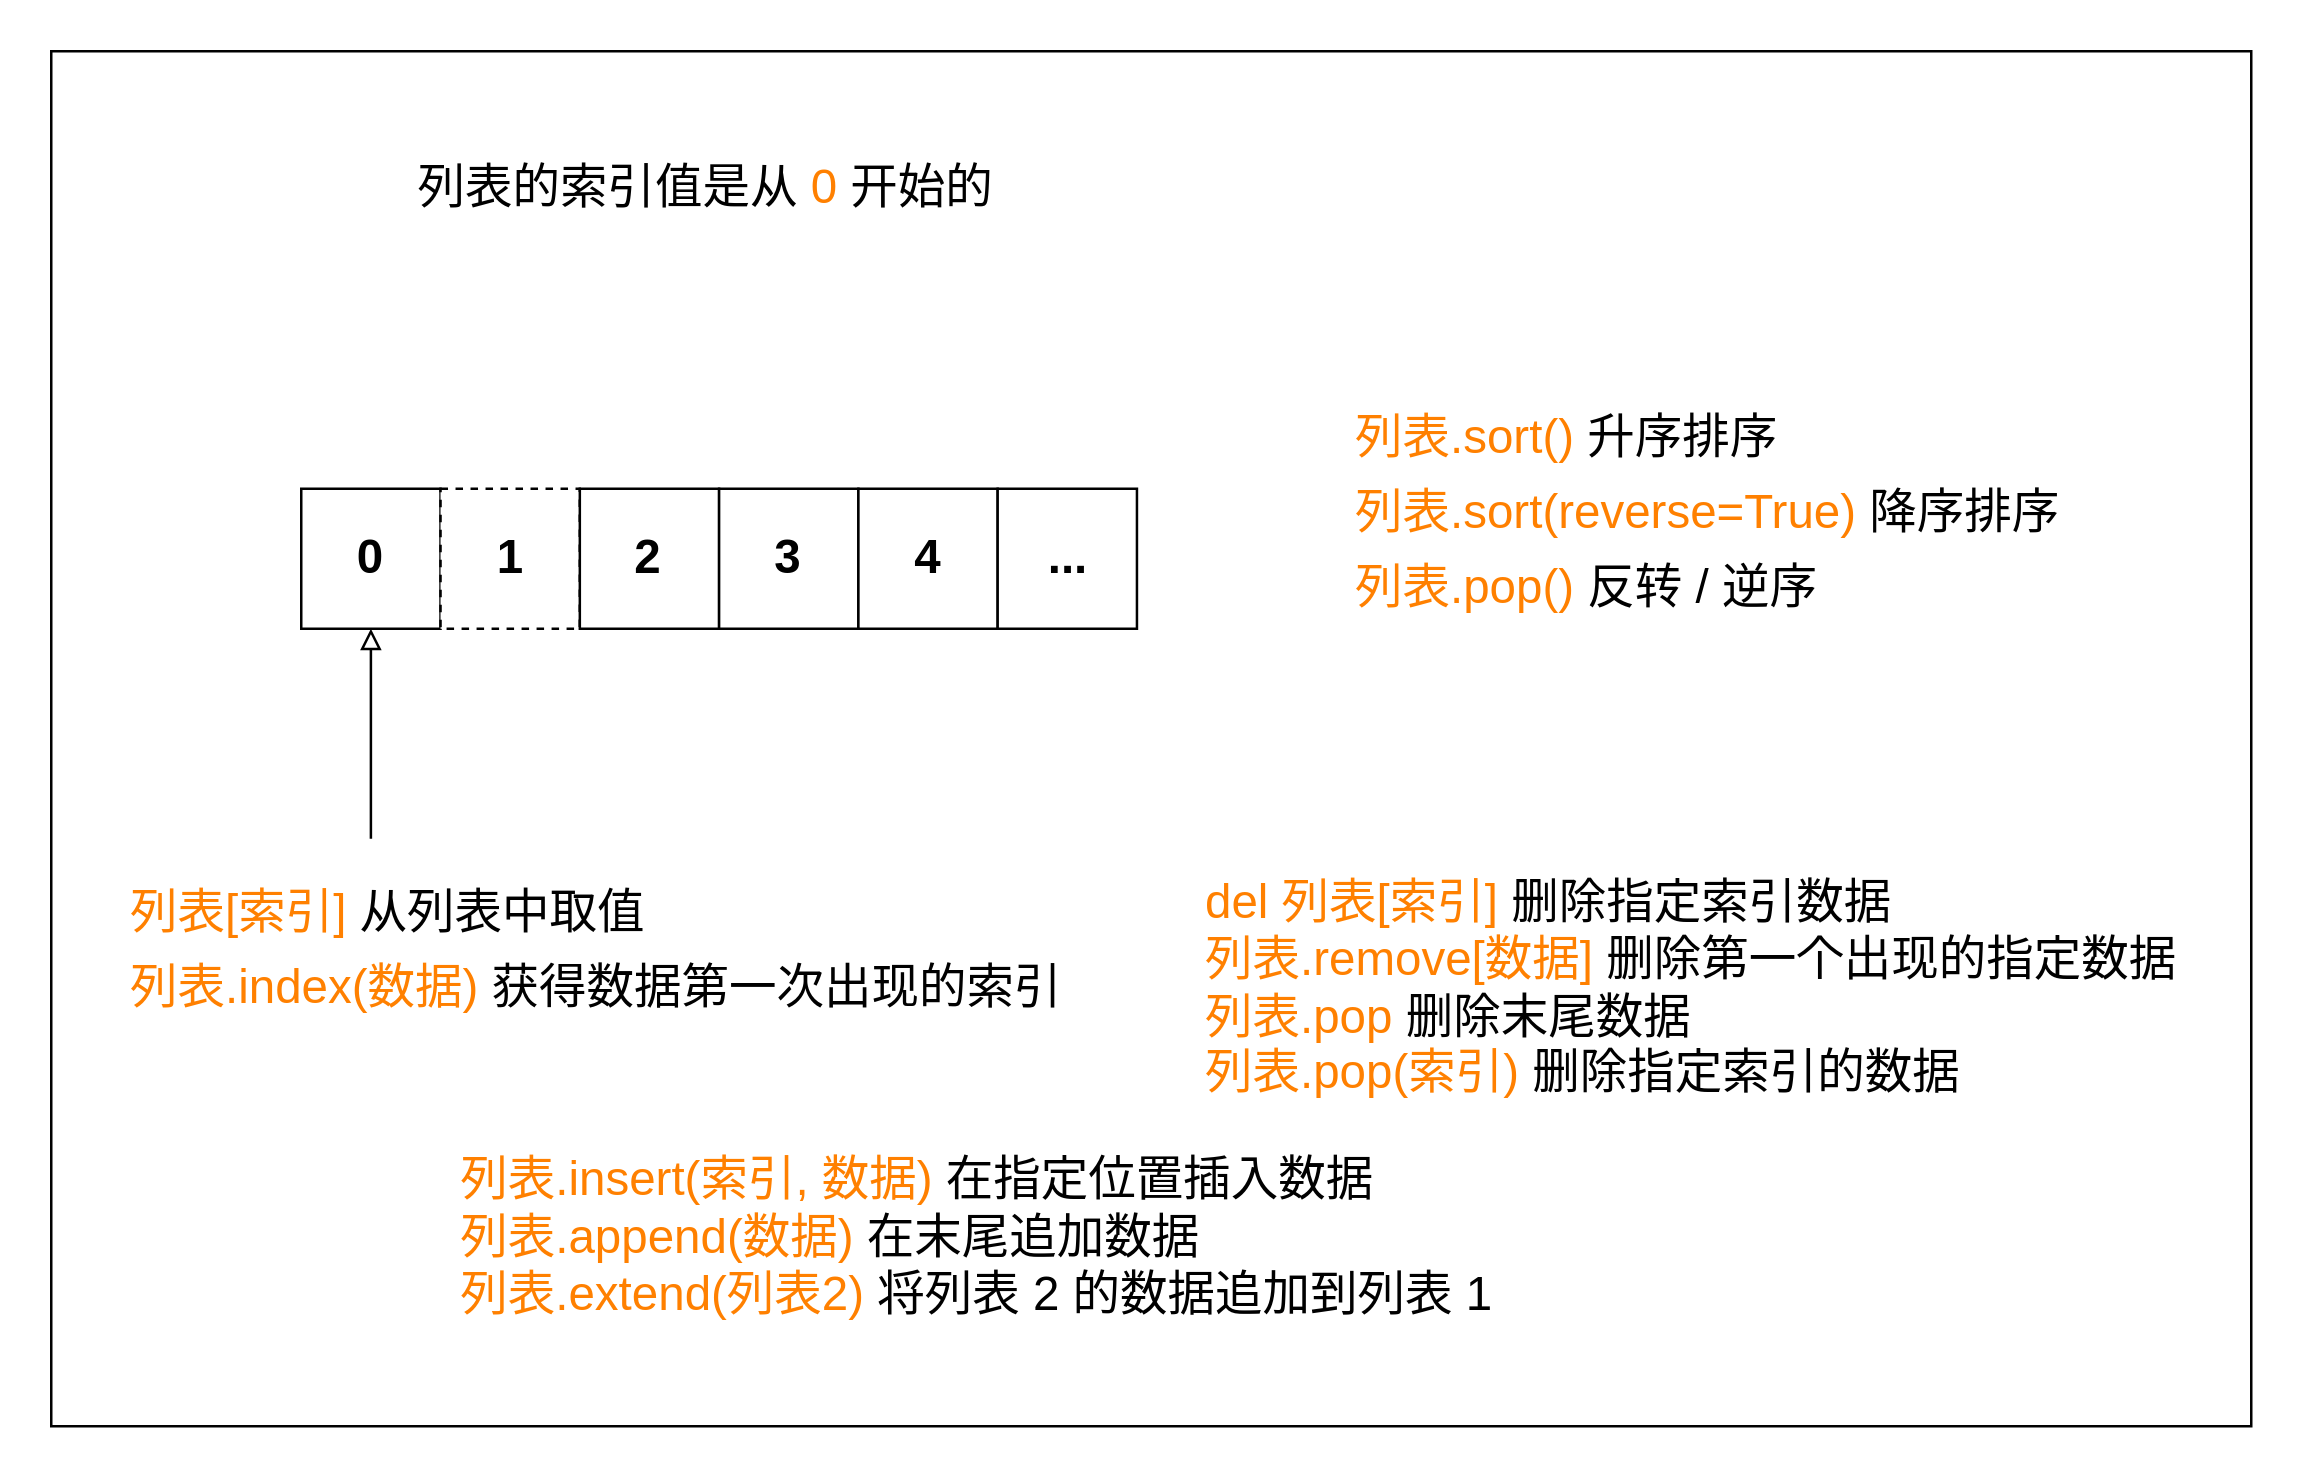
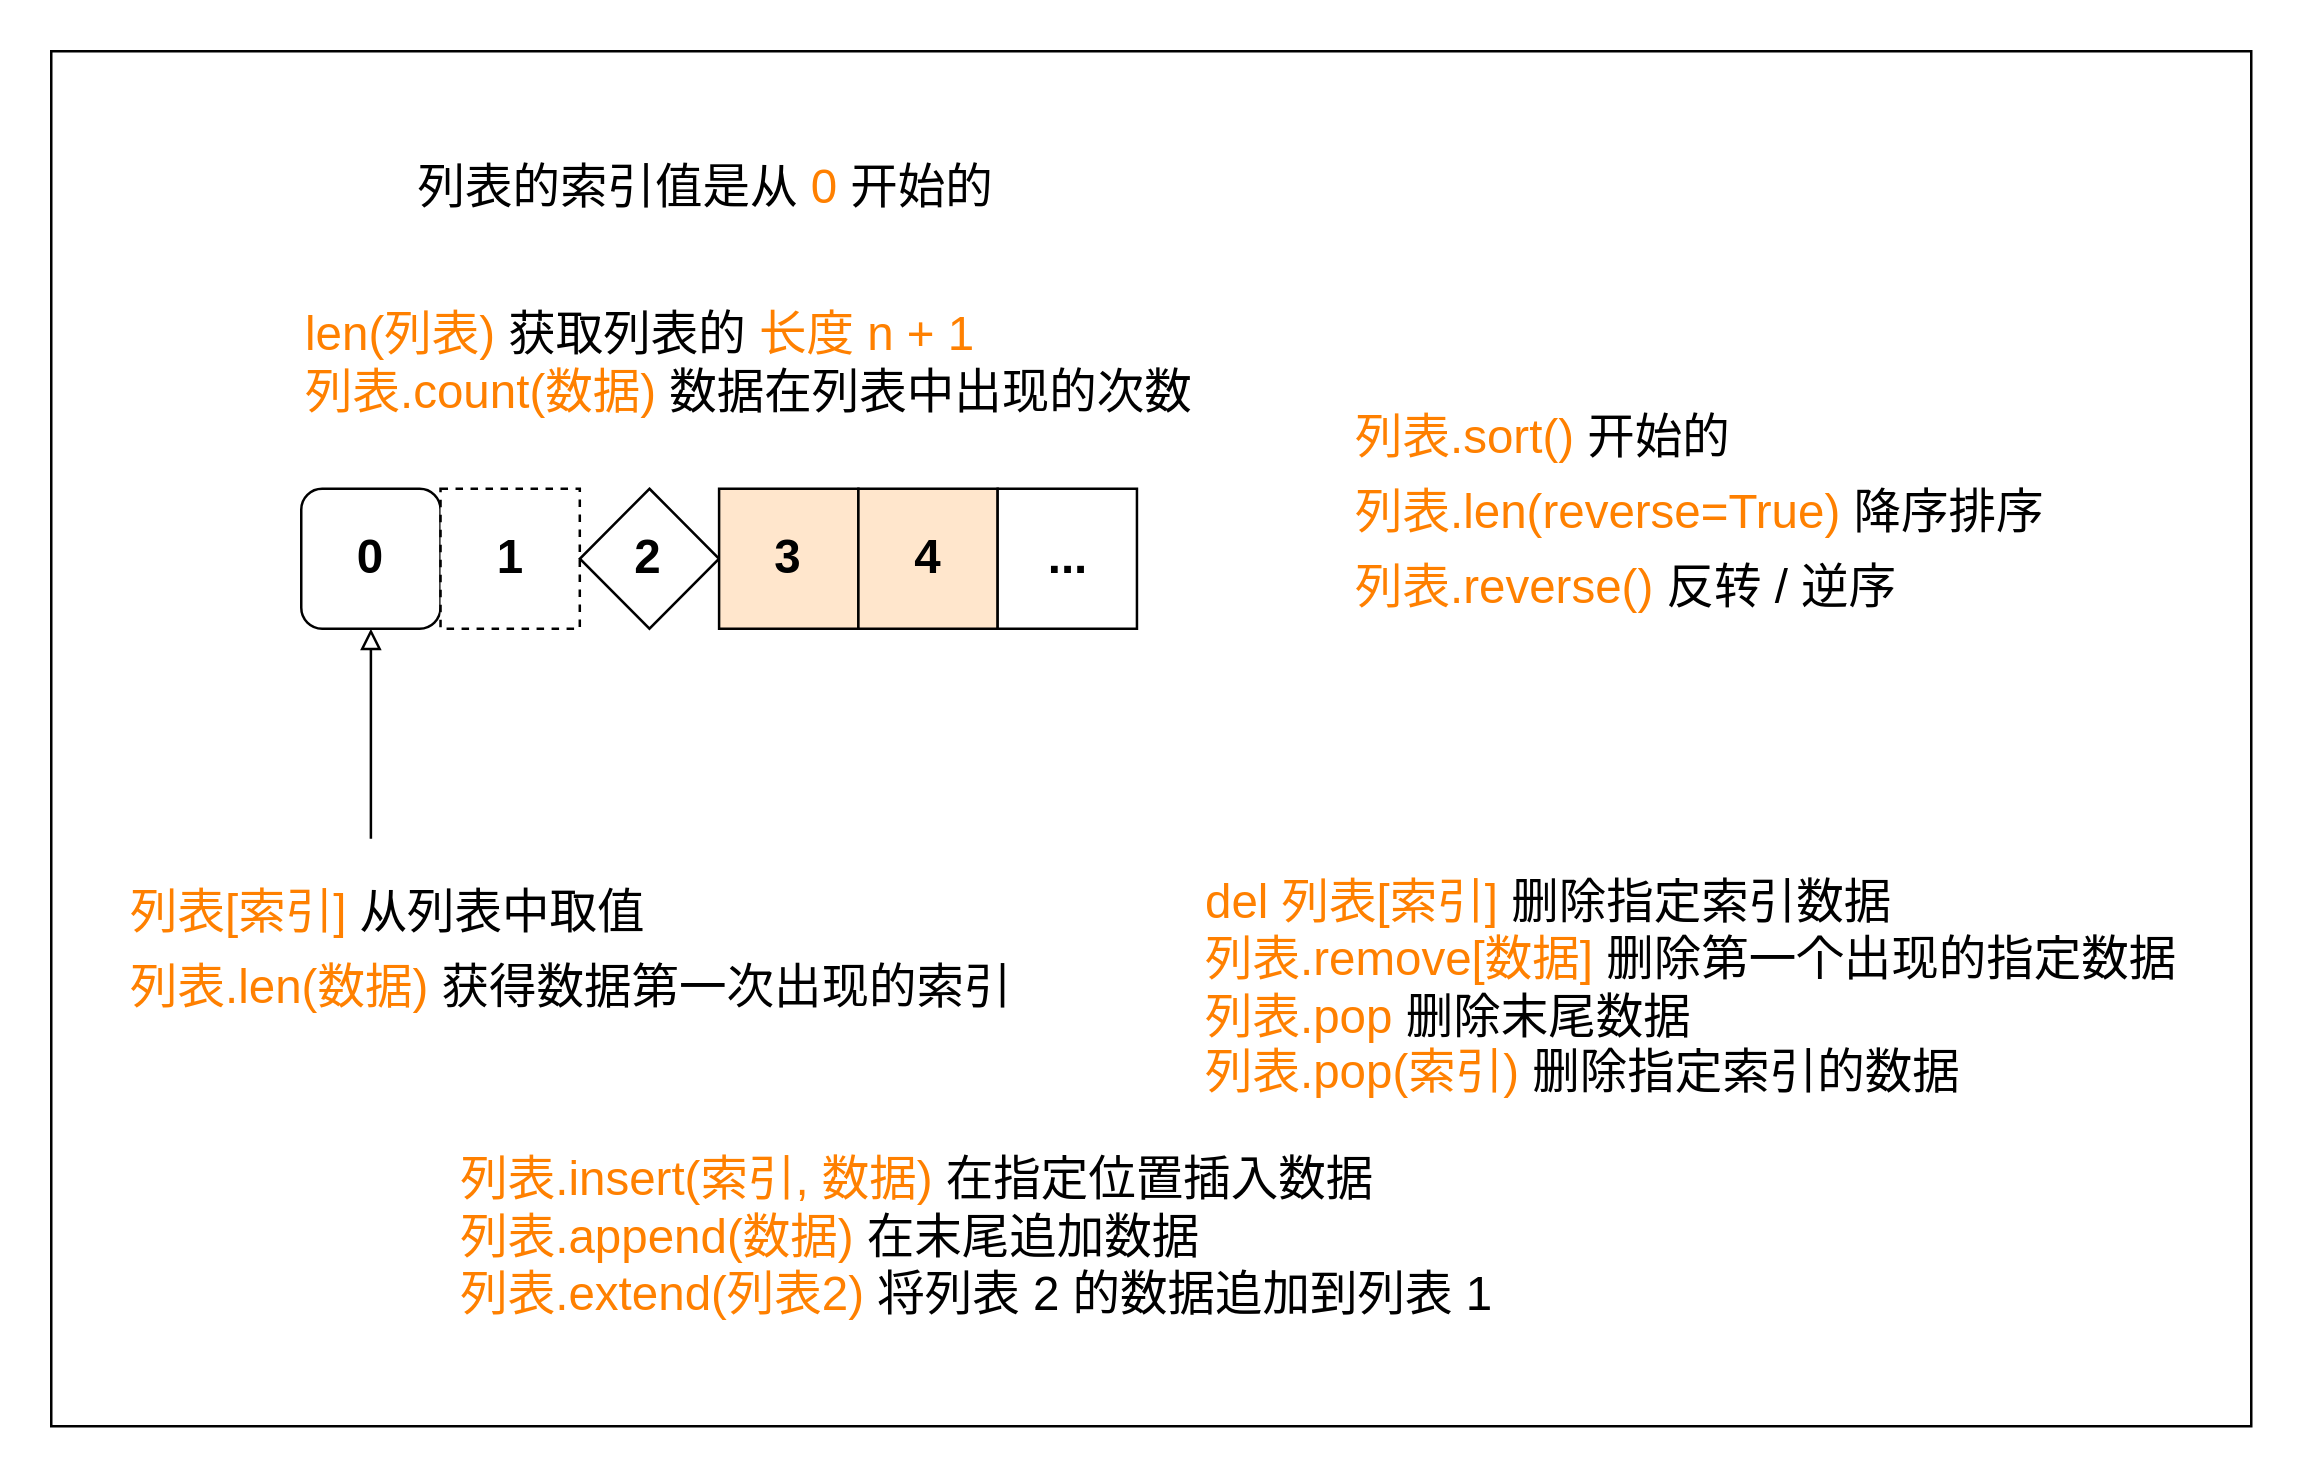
none -> (776, 364)
(1593, 439) -> (1569, 439)
(1752, 514) -> (1733, 514)
(371, 559) -> (371, 559)
(649, 559) -> (649, 559)
(789, 559) -> (789, 559)
(928, 559) -> (928, 559)
(1607, 589) -> (1660, 589)
(619, 989) -> (592, 989)
